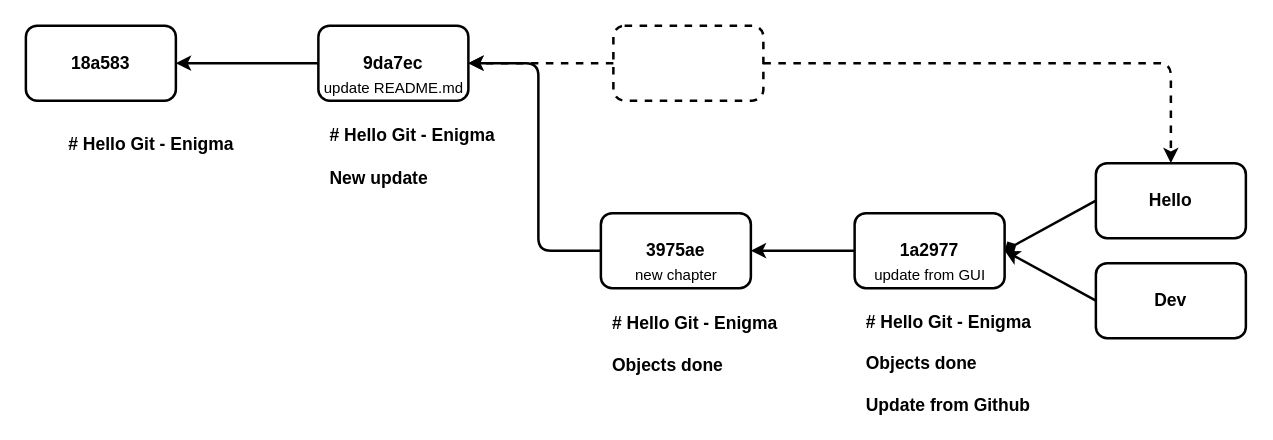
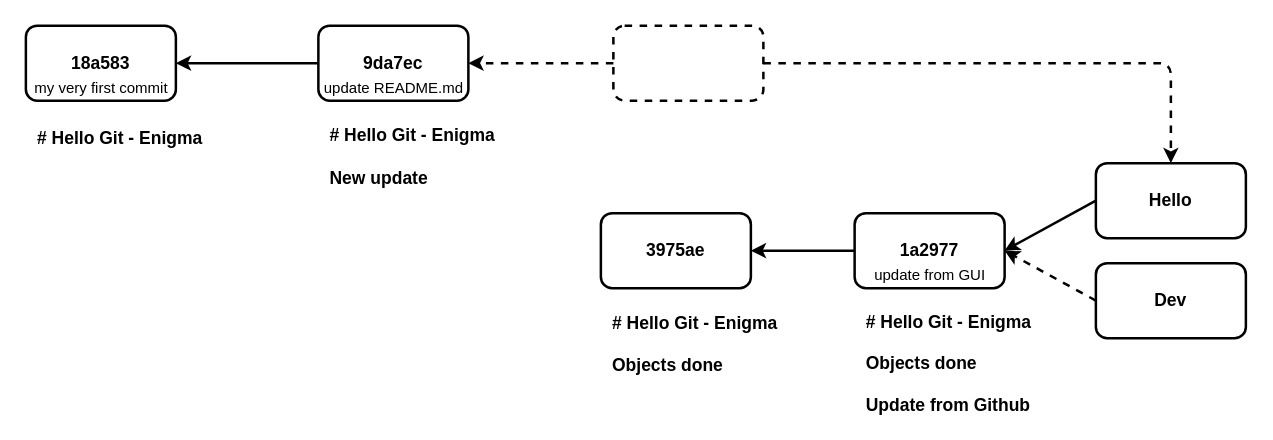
none -> (101, 88)
(151, 144) -> (119, 138)
(538, 185) -> none
(1016, 244) -> (1015, 245)
(676, 276) -> none
(1054, 278) -> (1054, 278)
